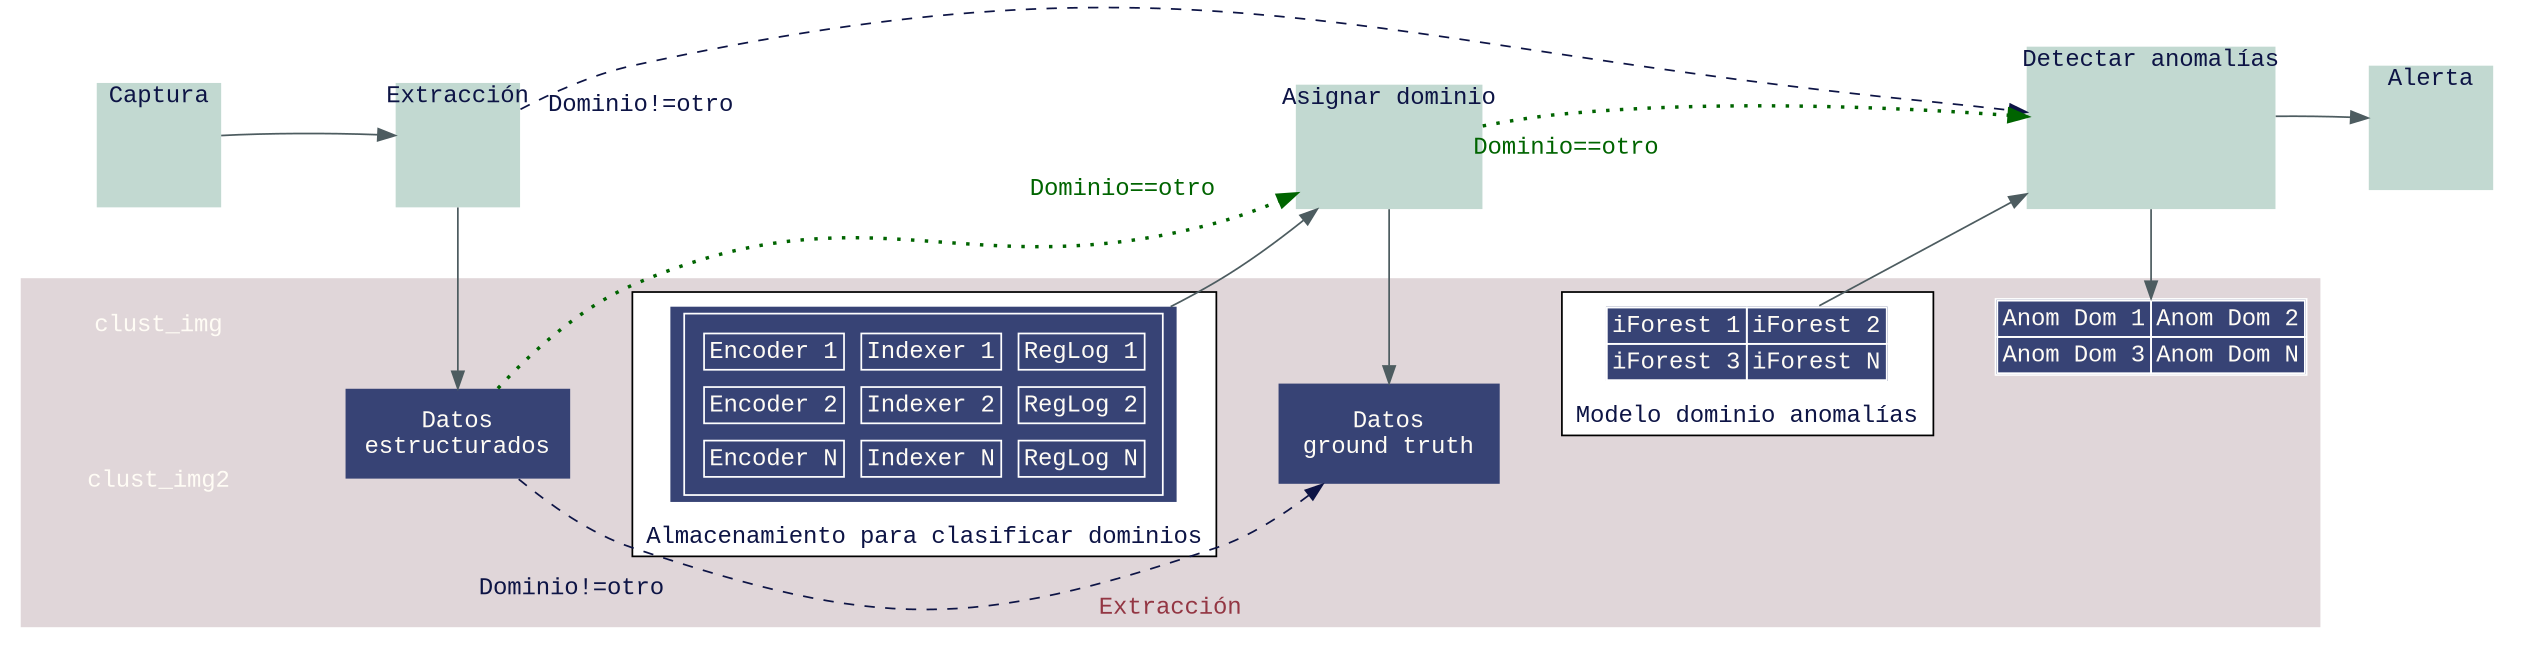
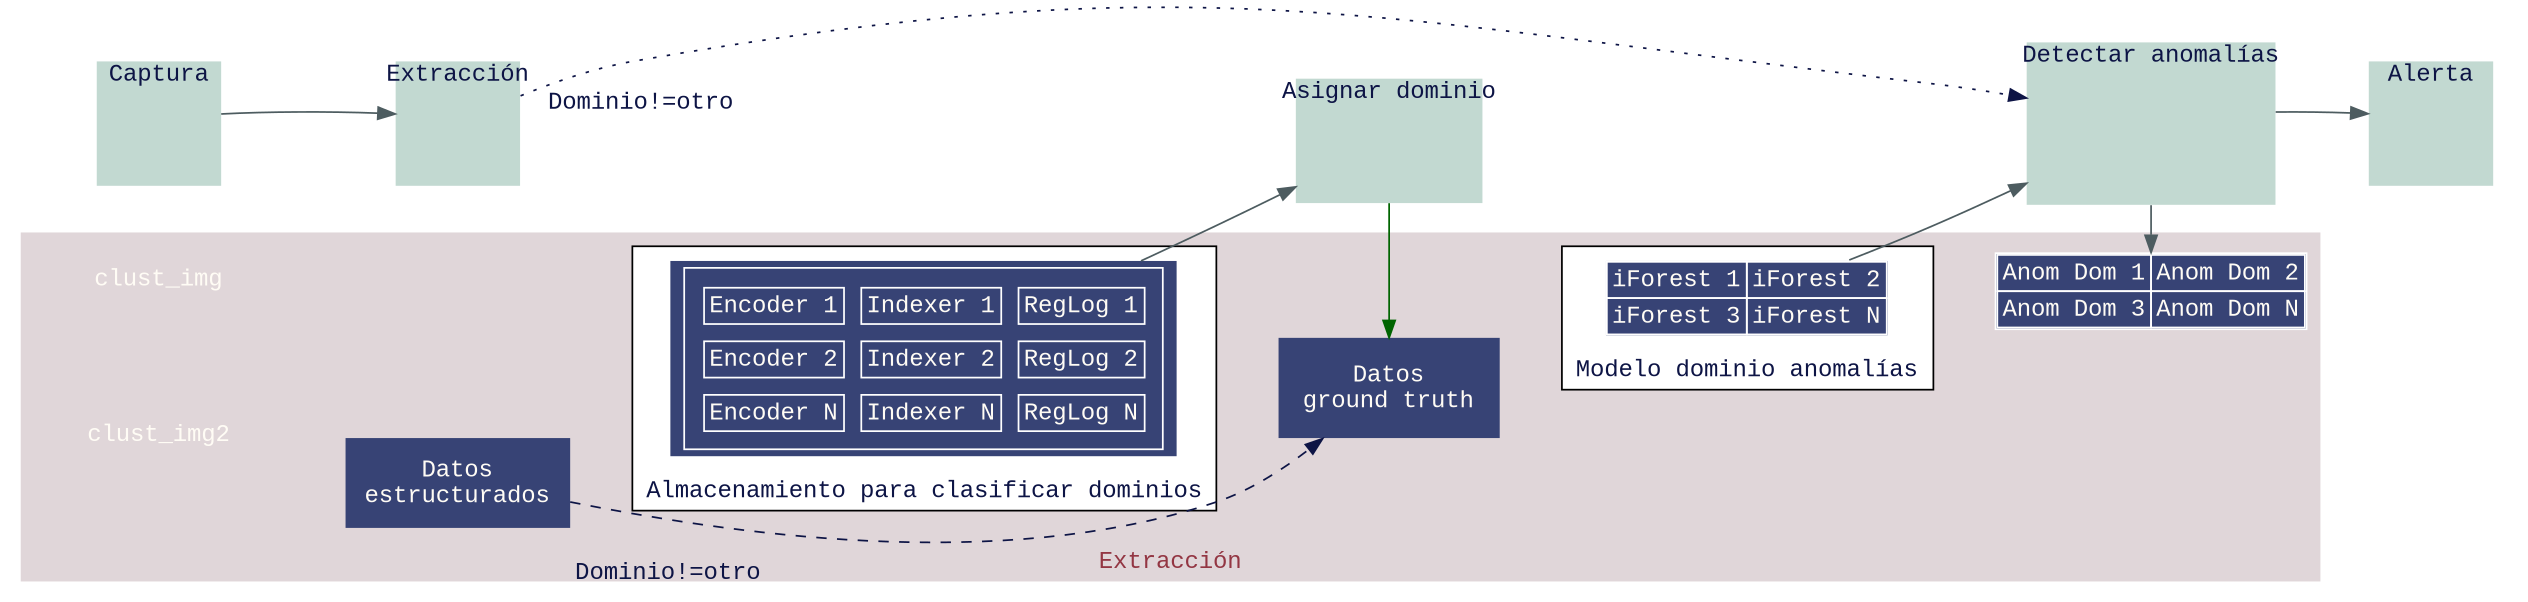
(1261, 15) -> (1263, 10)
(1745, 106) -> none
(870, 238) -> none
(458, 289) -> none
(1389, 291) -> (1389, 262)
